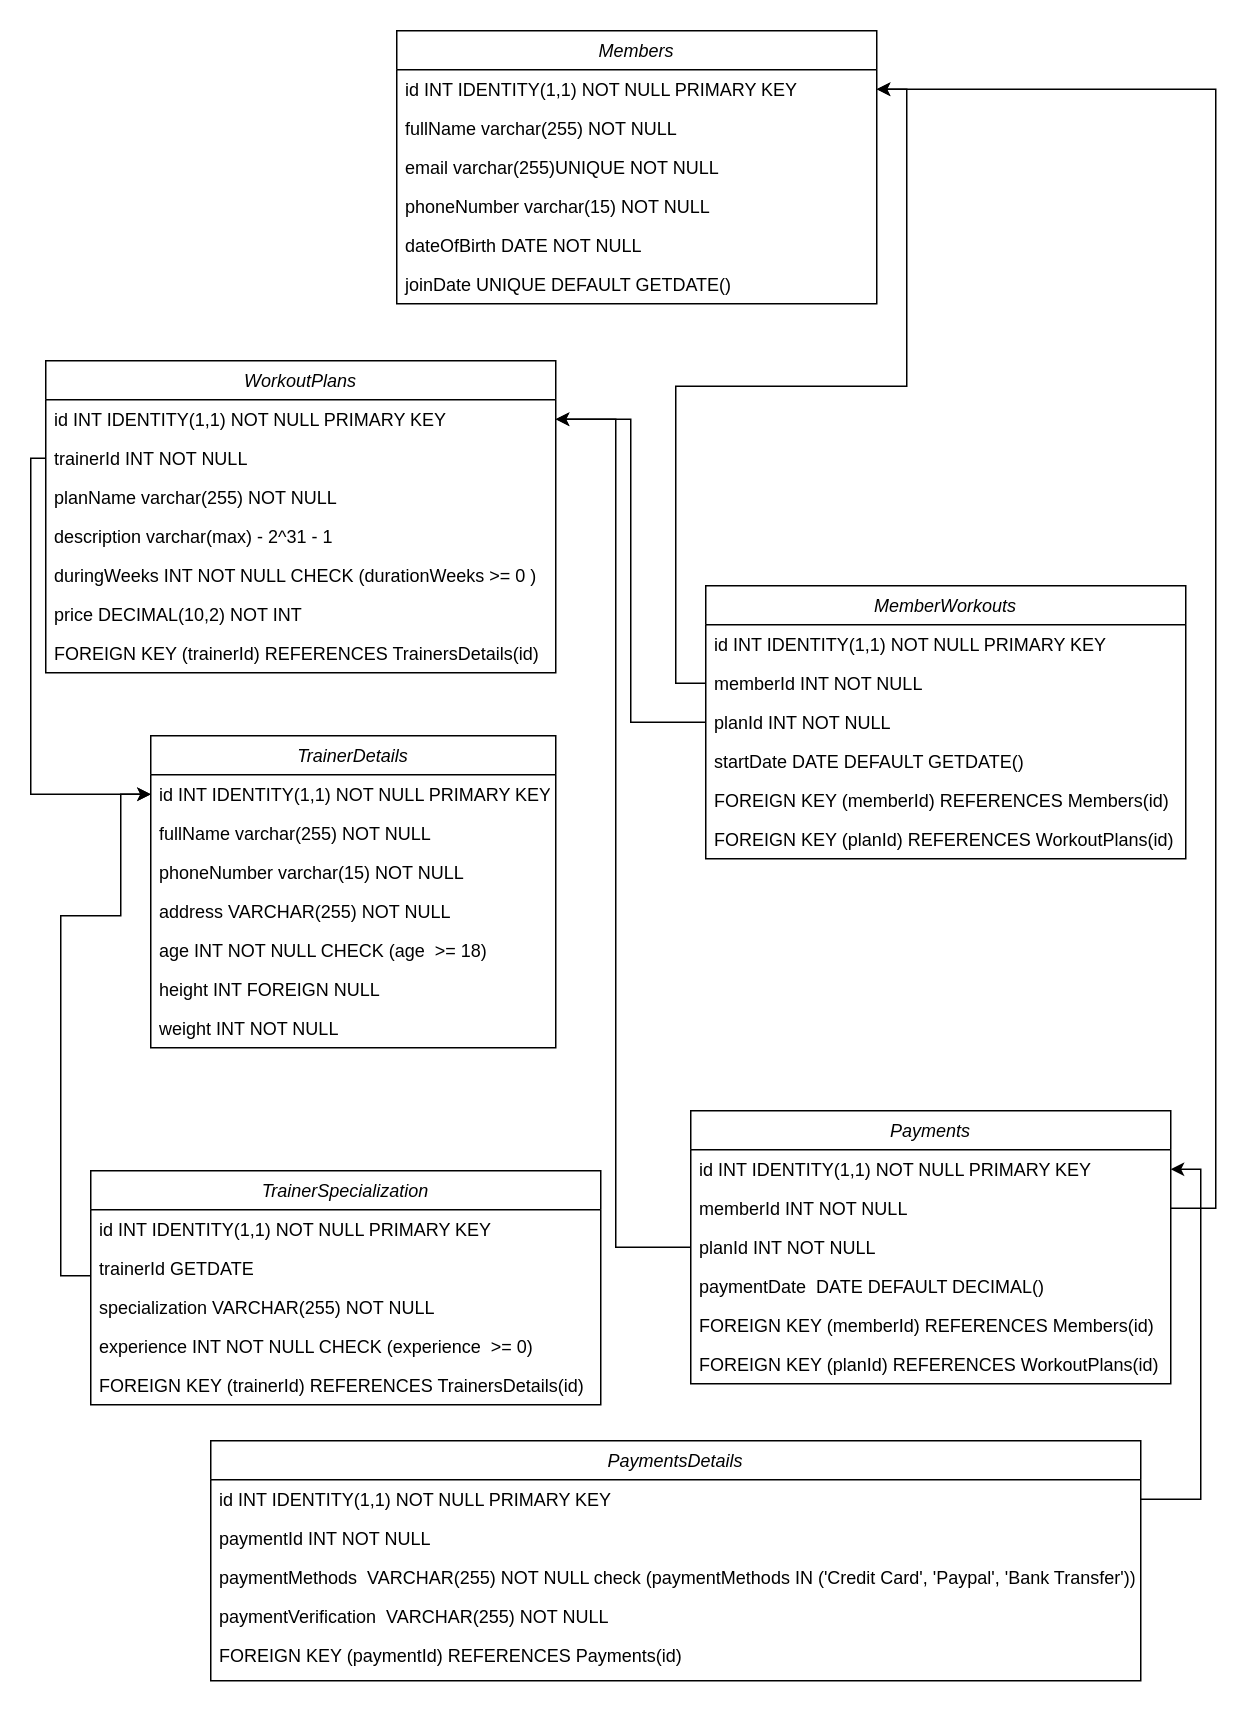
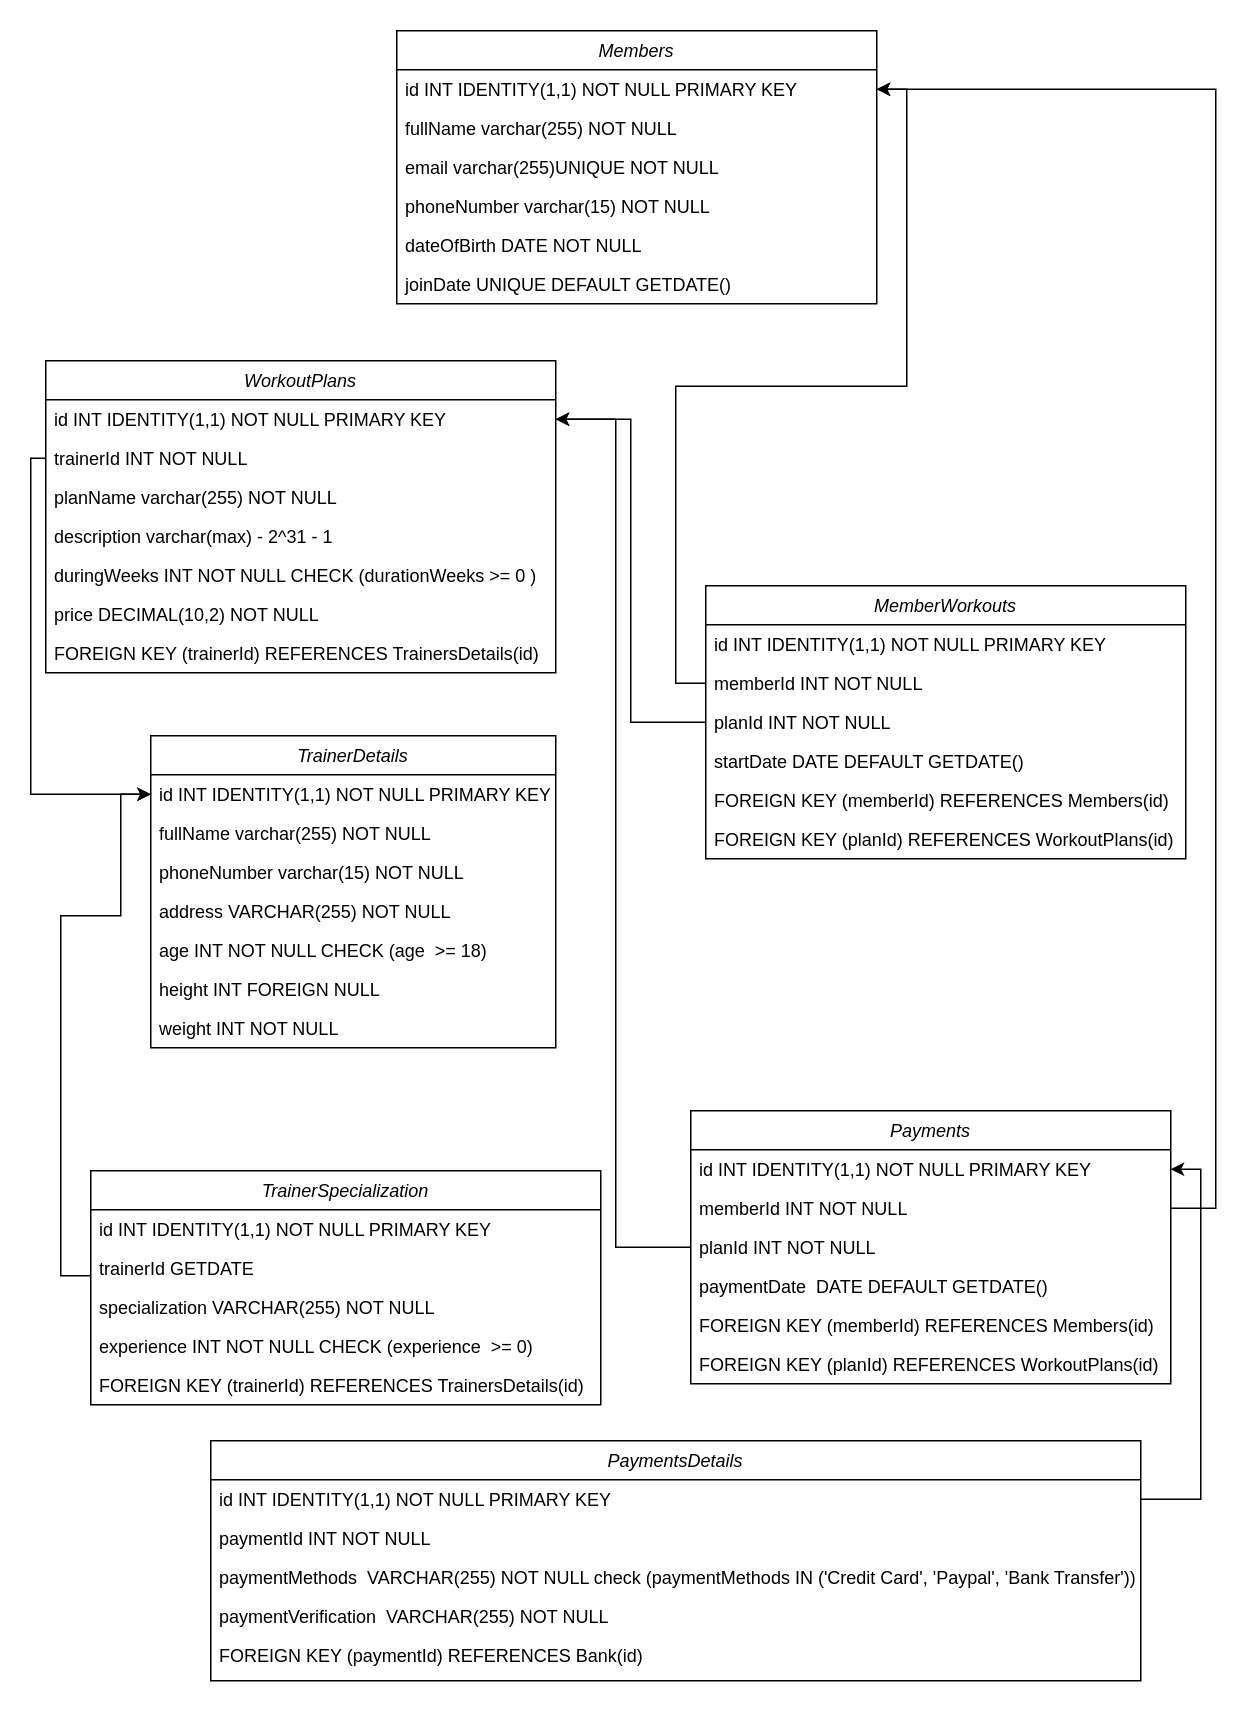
(181, 615) -> (186, 615)
(868, 1287) -> (868, 1287)
(444, 1656) -> (424, 1656)
